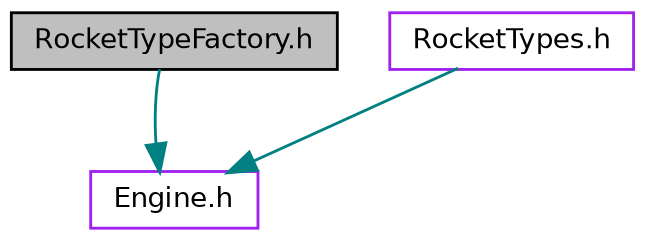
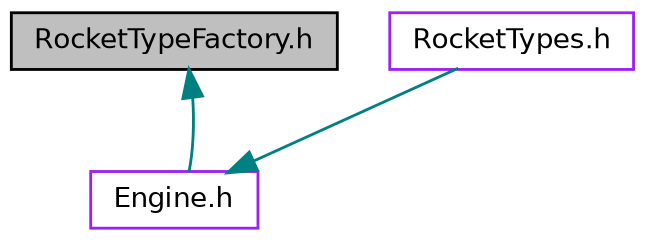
(156, 106) -> (193, 135)
